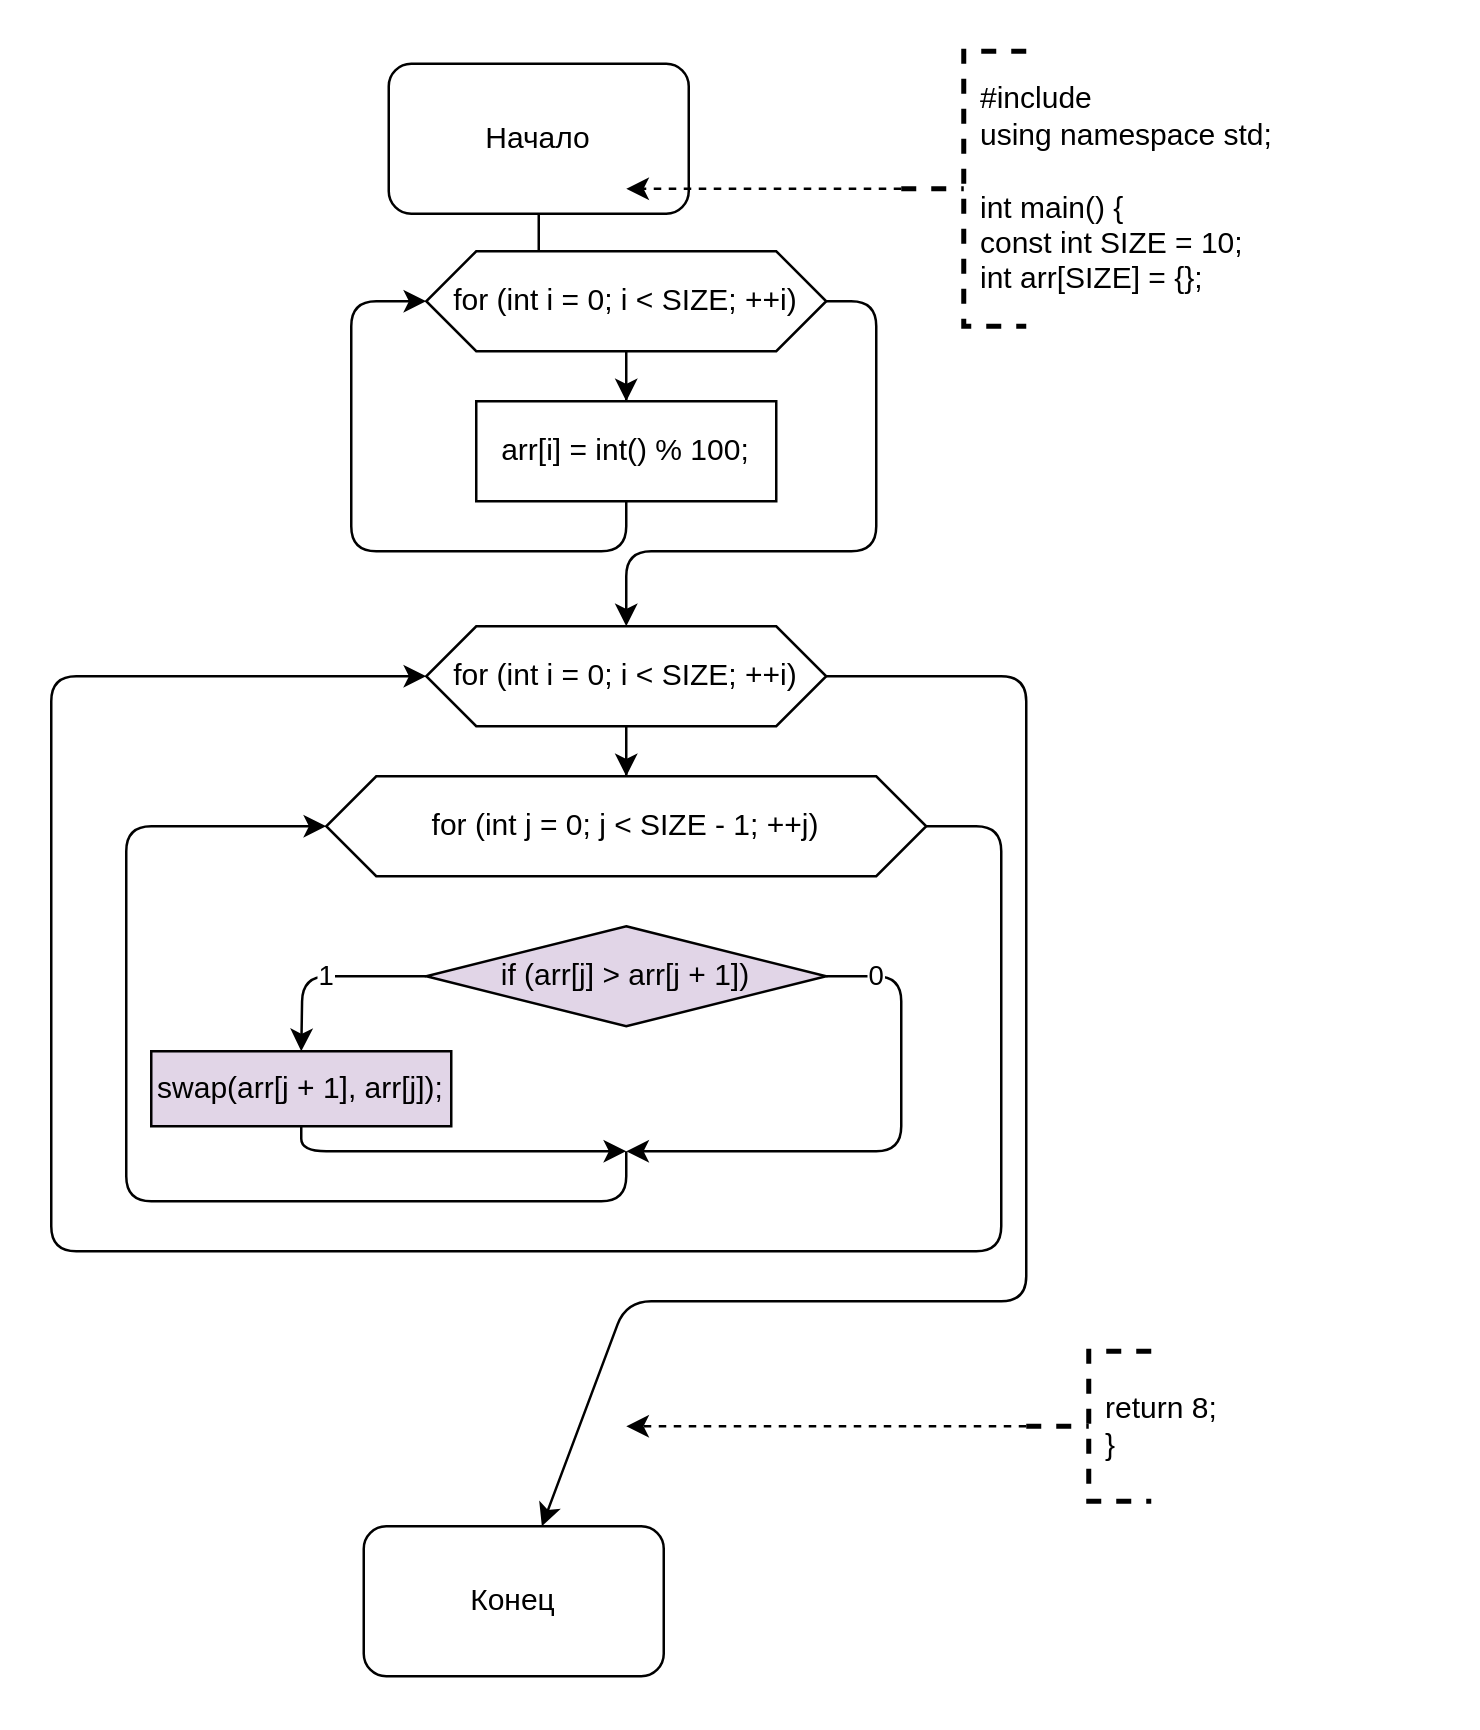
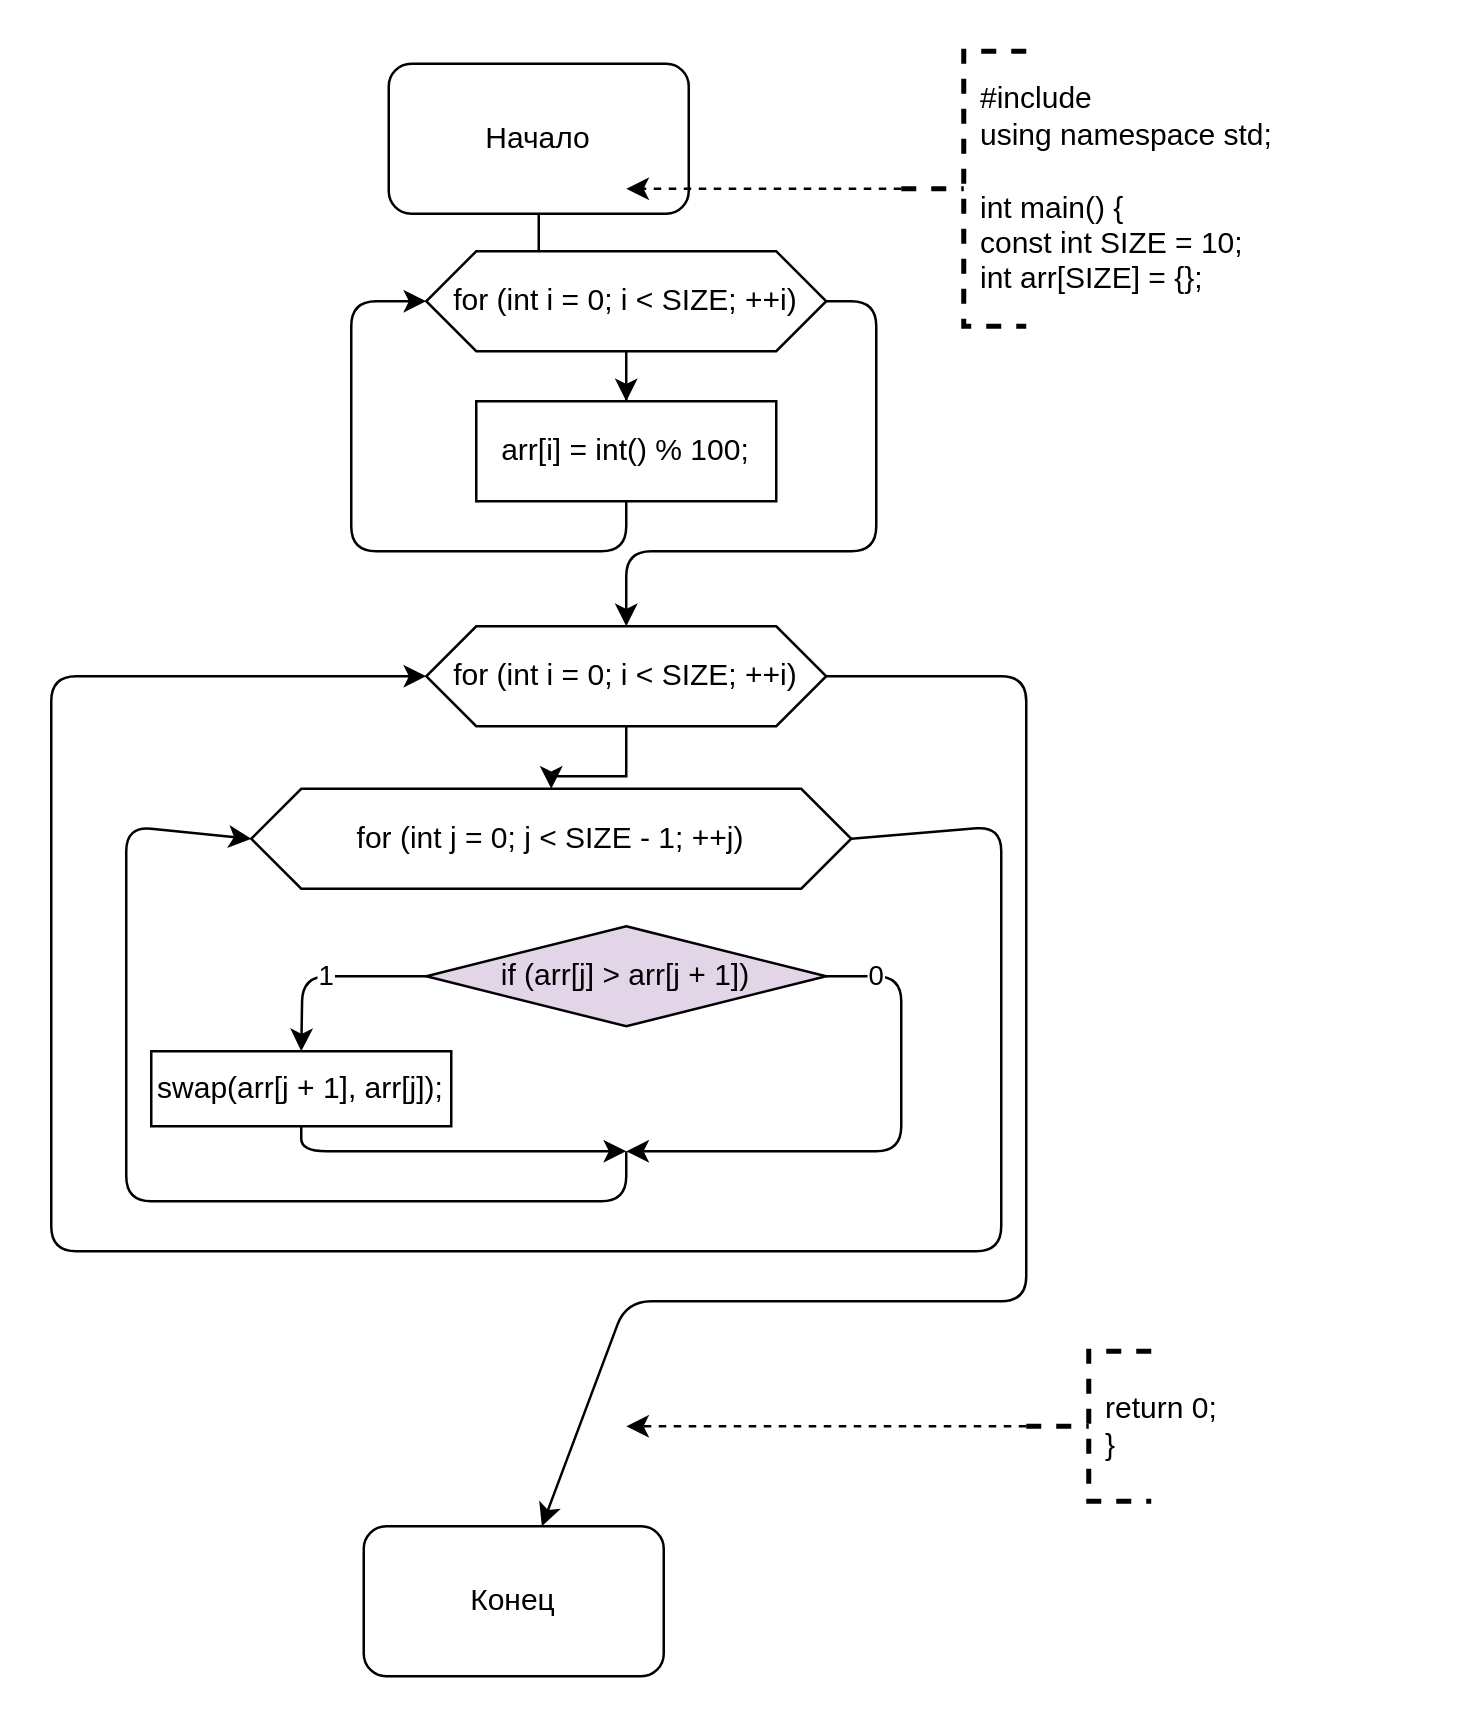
(626, 826) -> (551, 839)
(301, 1089) -> (301, 1089)
(1174, 1426) -> (1174, 1426)
